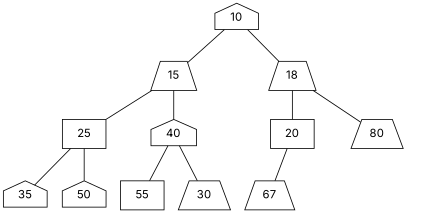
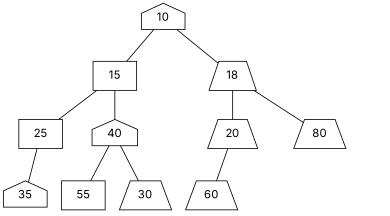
(174, 76) -> (115, 76)
(292, 134) -> (233, 134)
(84, 195) -> none
(270, 195) -> (212, 195)
